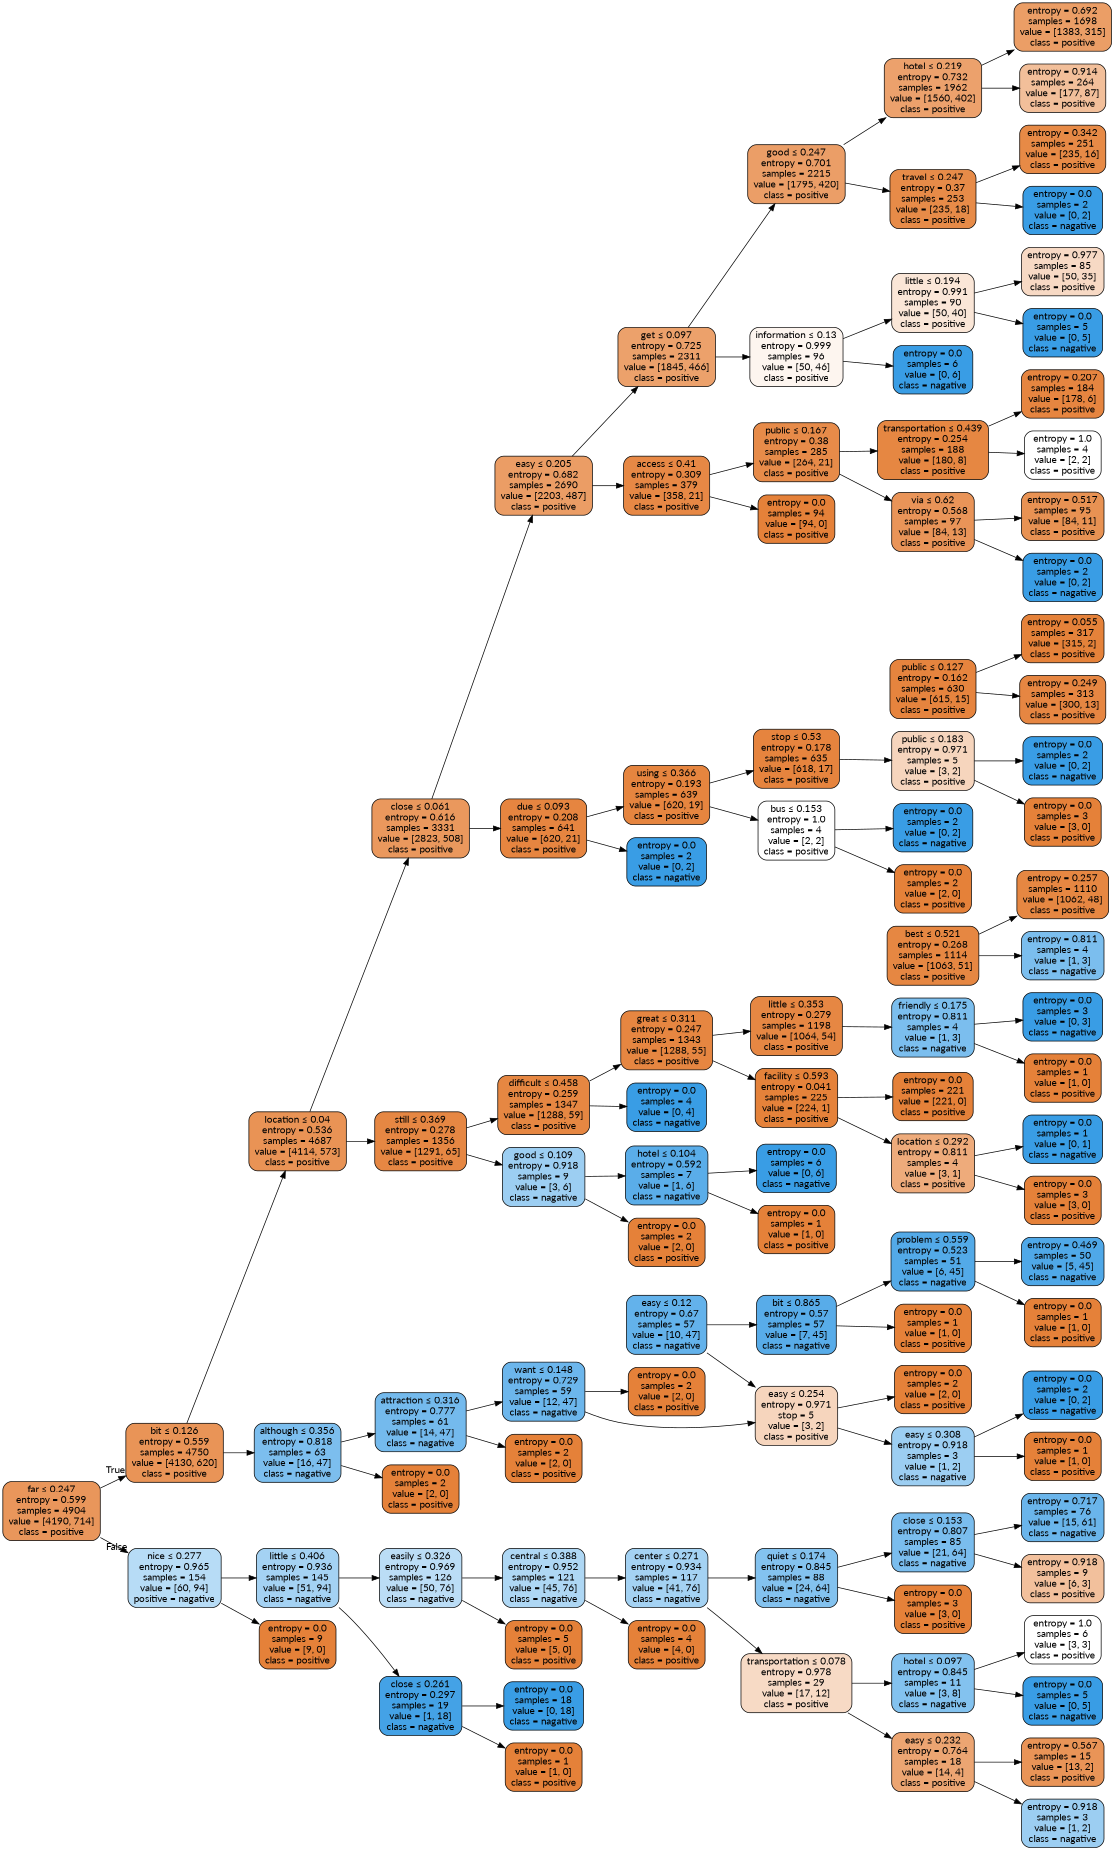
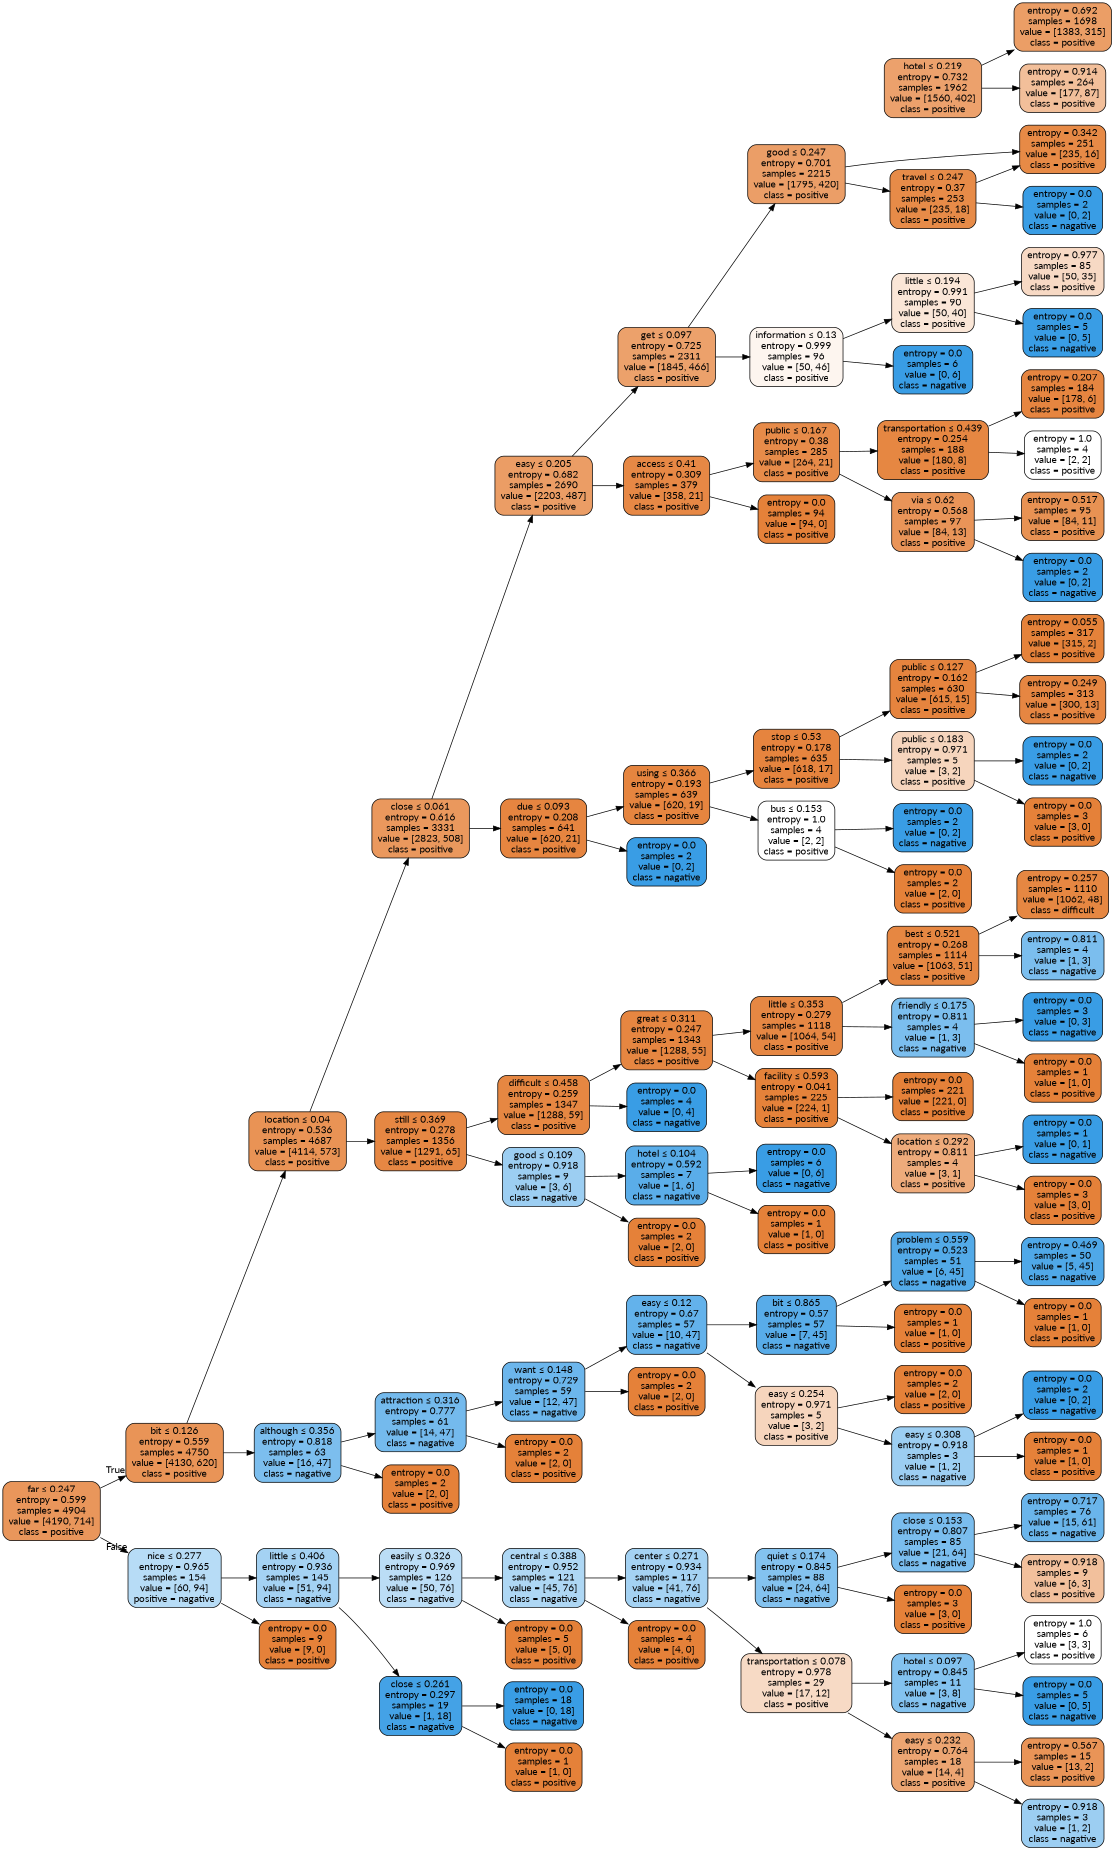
(862, 133) -> (929, 158)
none -> (861, 726)
(1063, 910) -> (1063, 910)
none -> (861, 993)
(796, 1026) -> (796, 1026)
(796, 1415) -> (796, 1415)
(665, 1427) -> (603, 1360)
